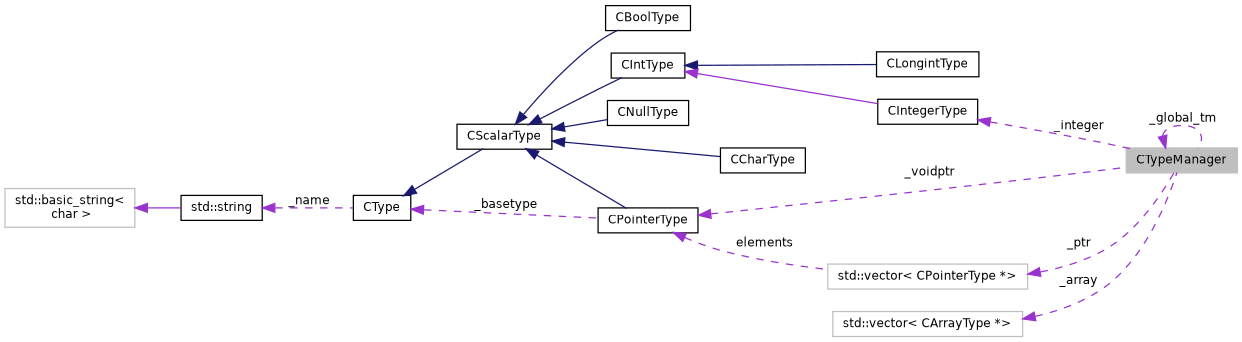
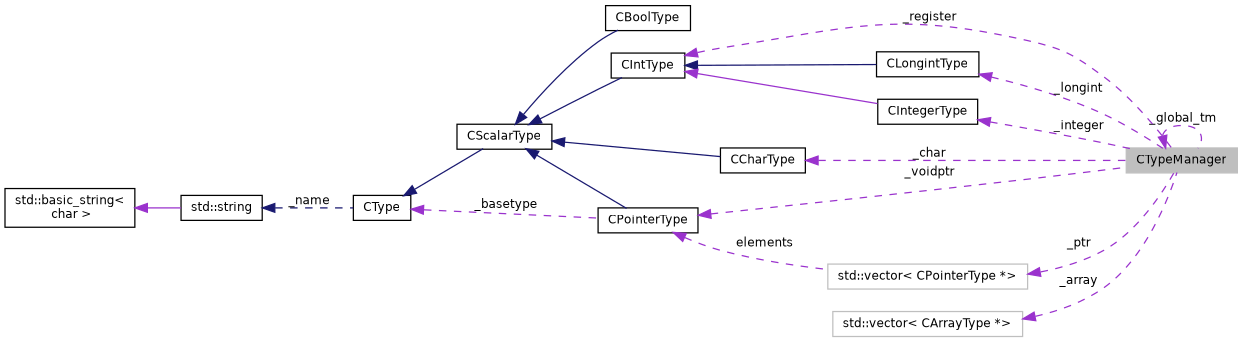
none -> (954, 28)
none -> (1081, 104)
(648, 113) -> none
none -> (972, 160)
(70, 208) -> (70, 208)
(314, 208) -> (314, 208)
